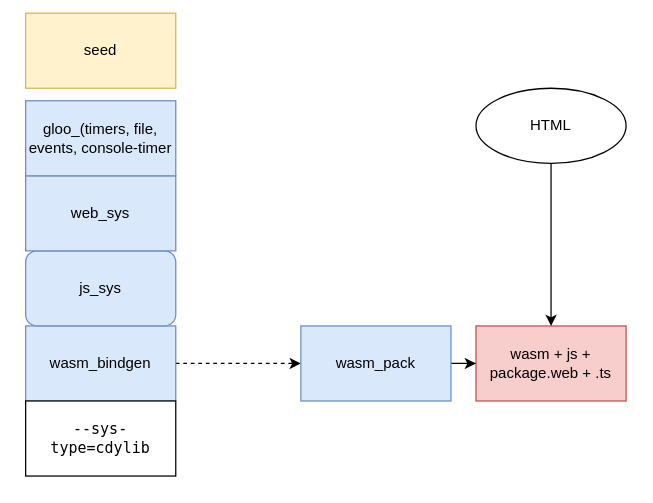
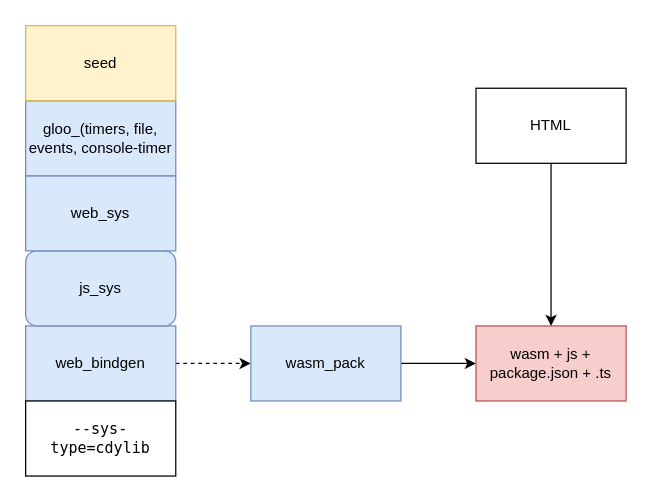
(101, 51) -> (101, 63)
(551, 126) -> (551, 126)
(101, 363) -> (101, 363)
(376, 363) -> (326, 363)
(551, 363) -> (551, 363)
